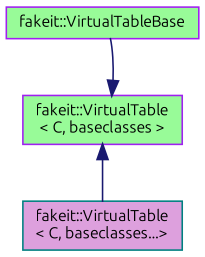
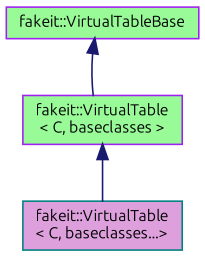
(113, 59) -> (92, 75)
